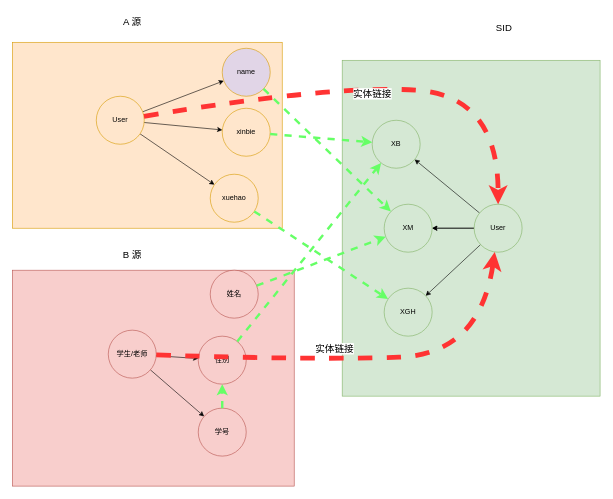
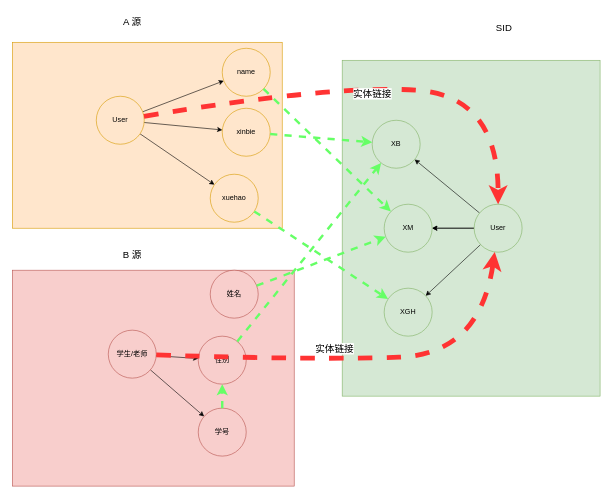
(246, 72) -> (246, 72)
